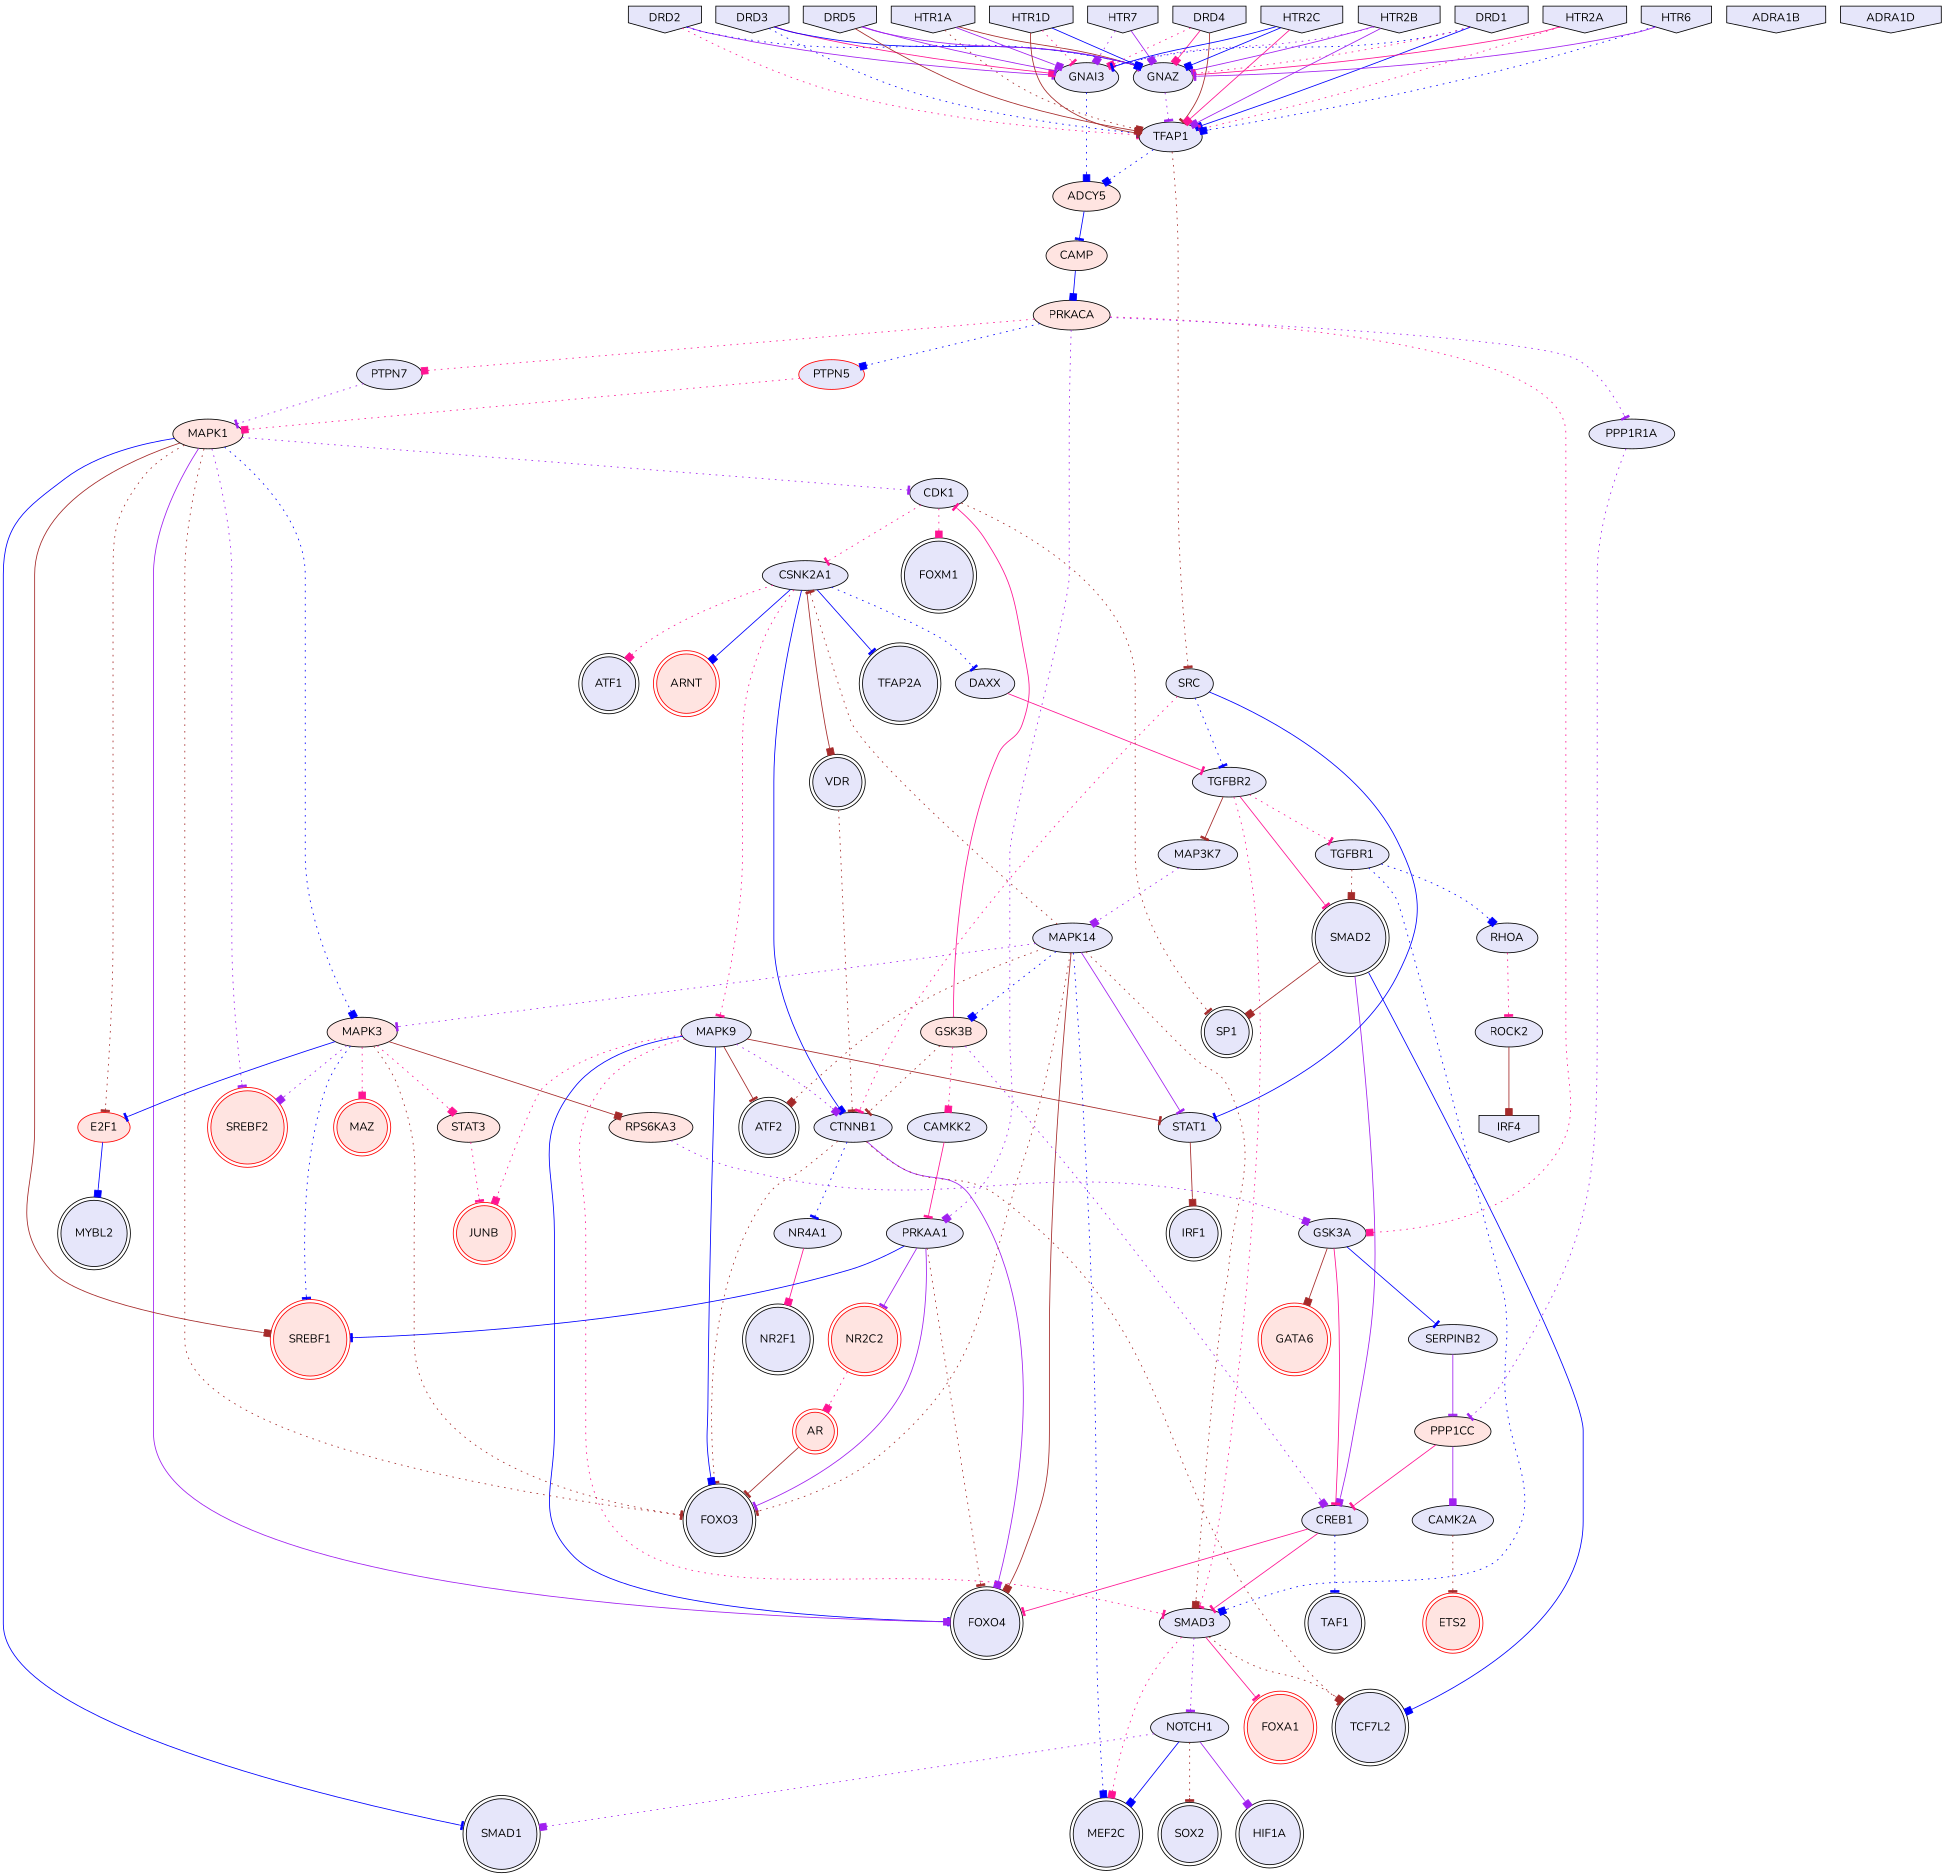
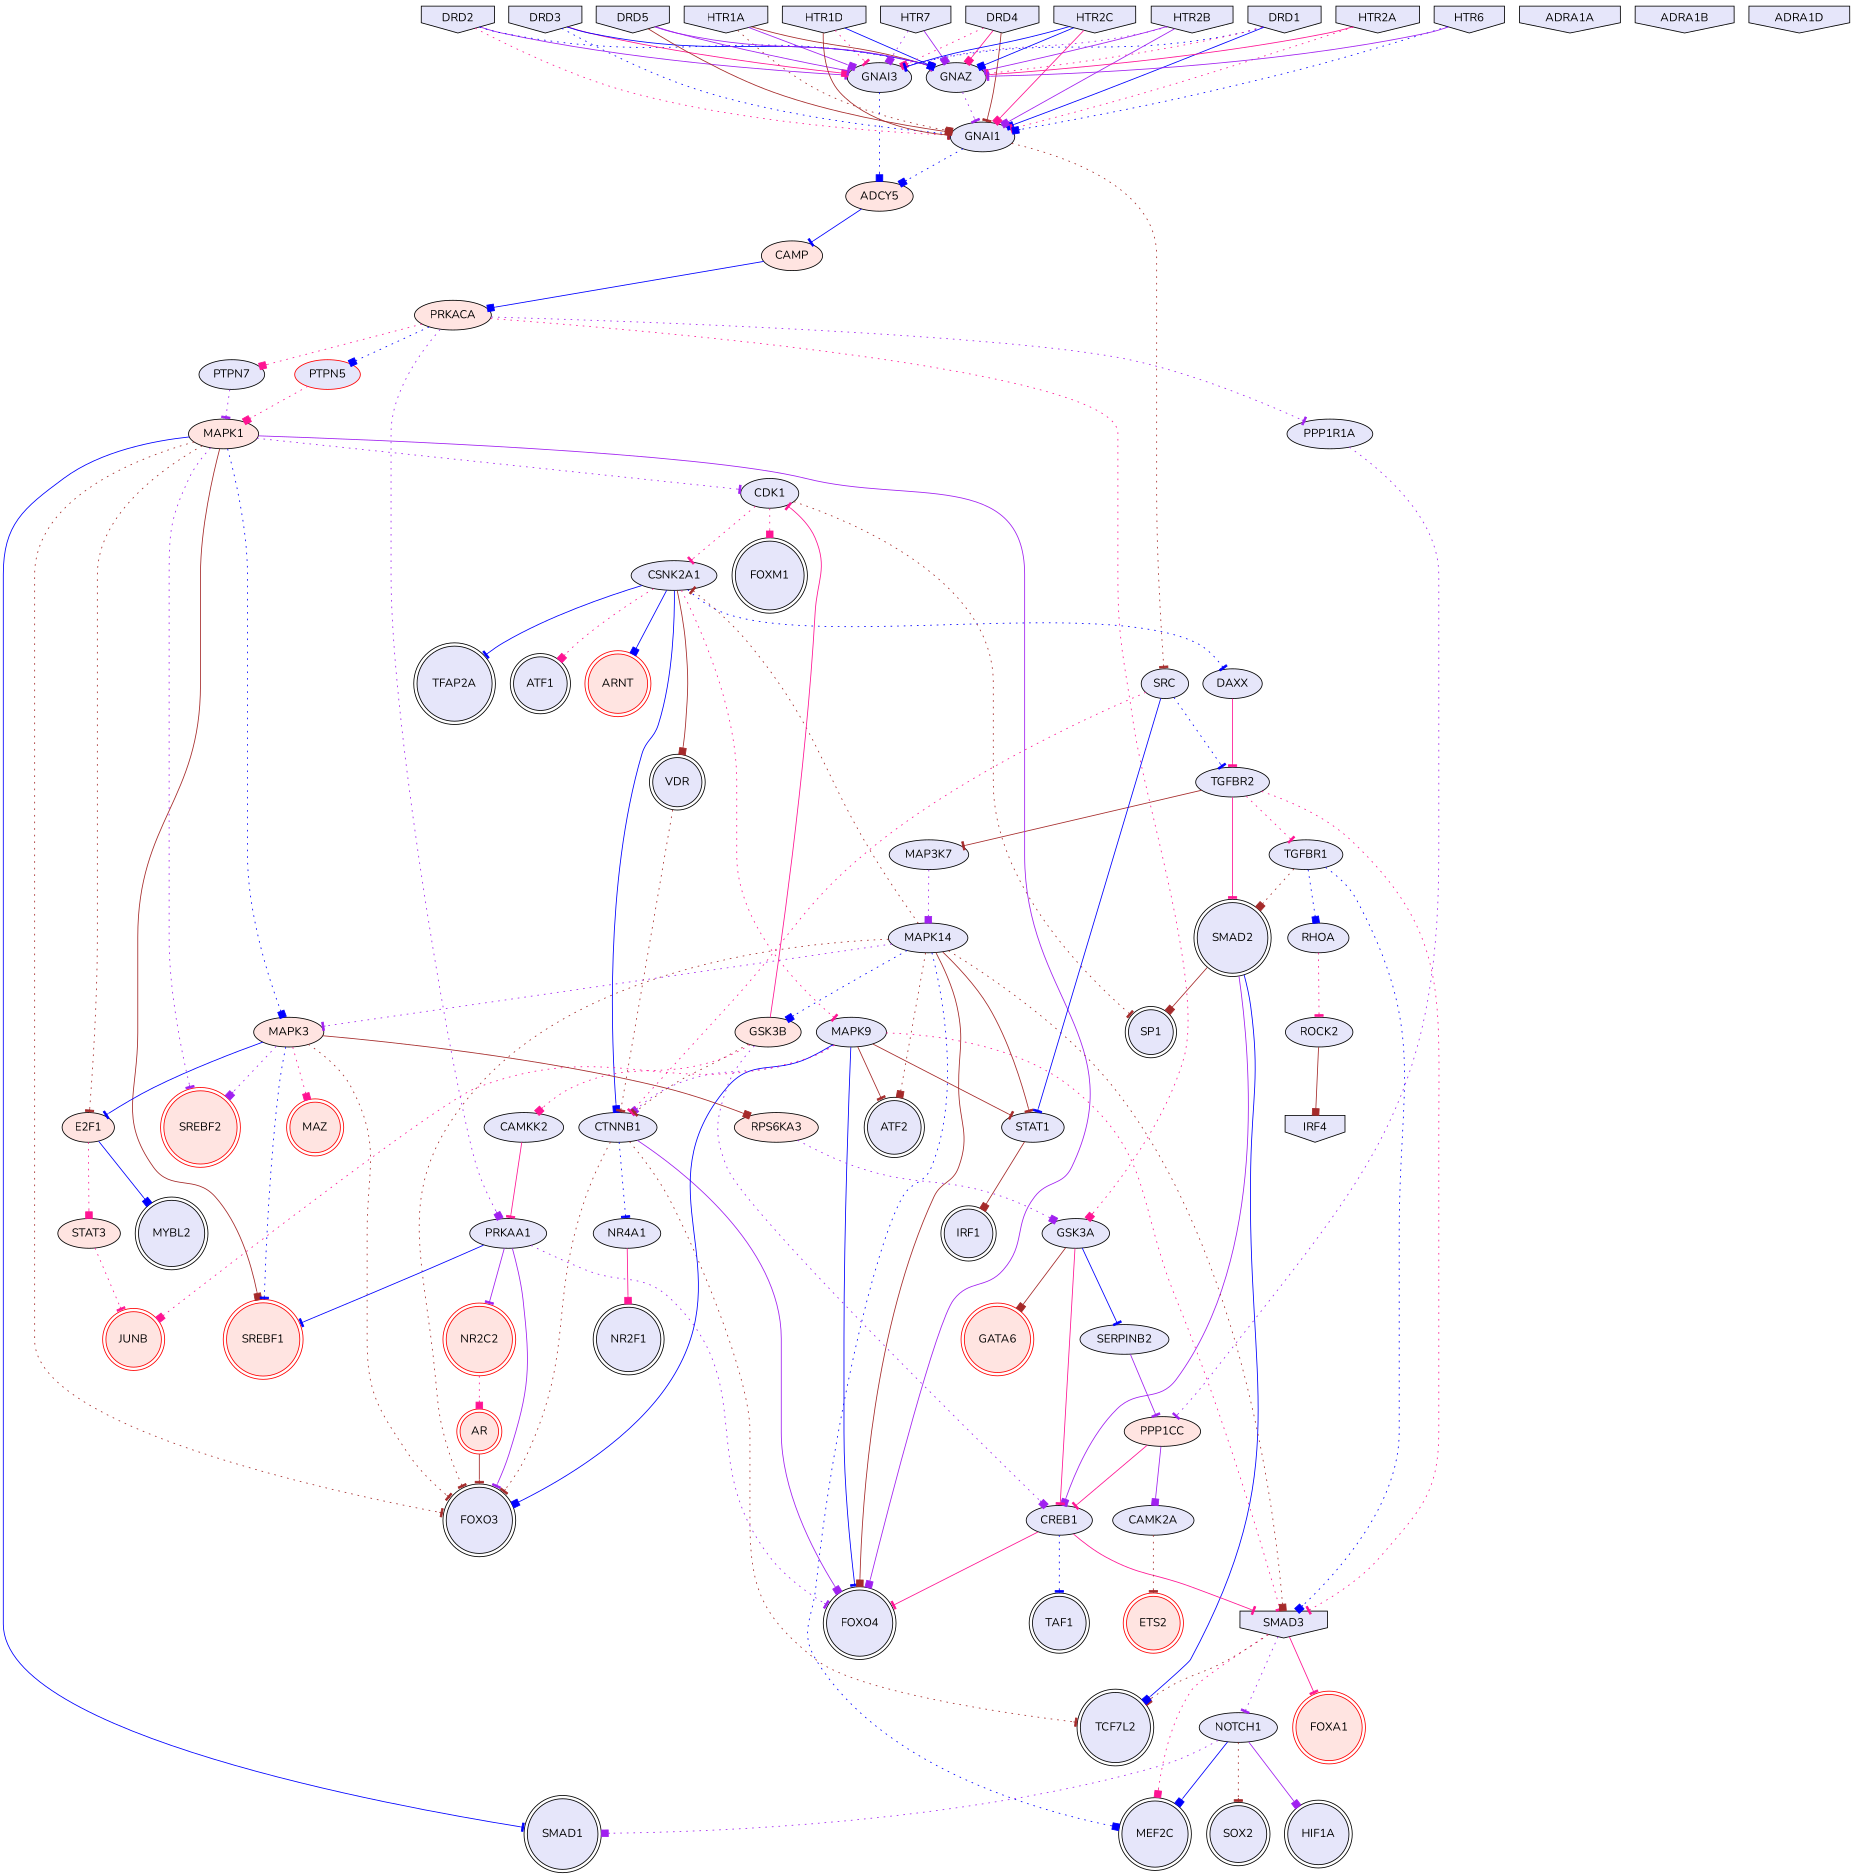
none -> (1570, 18)
(1171, 137) -> (983, 137)
(1131, 1031) -> (998, 1023)
(413, 1077) -> (89, 1176)
(104, 1127) -> (88, 1127)
(954, 1415) -> (720, 1386)
(1195, 1623) -> (1284, 1623)
